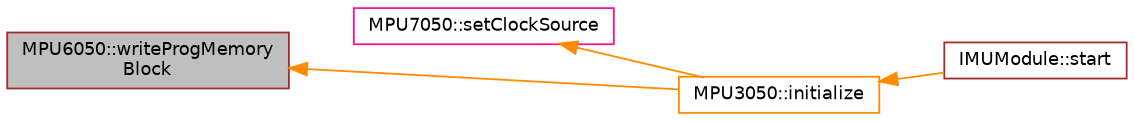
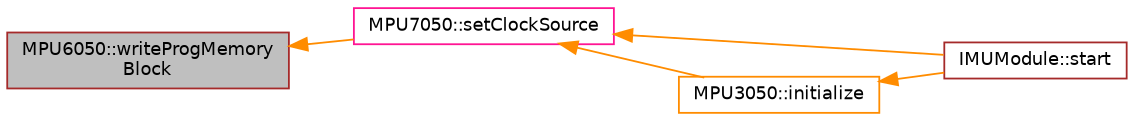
none -> (788, 45)
(493, 79) -> (330, 42)
